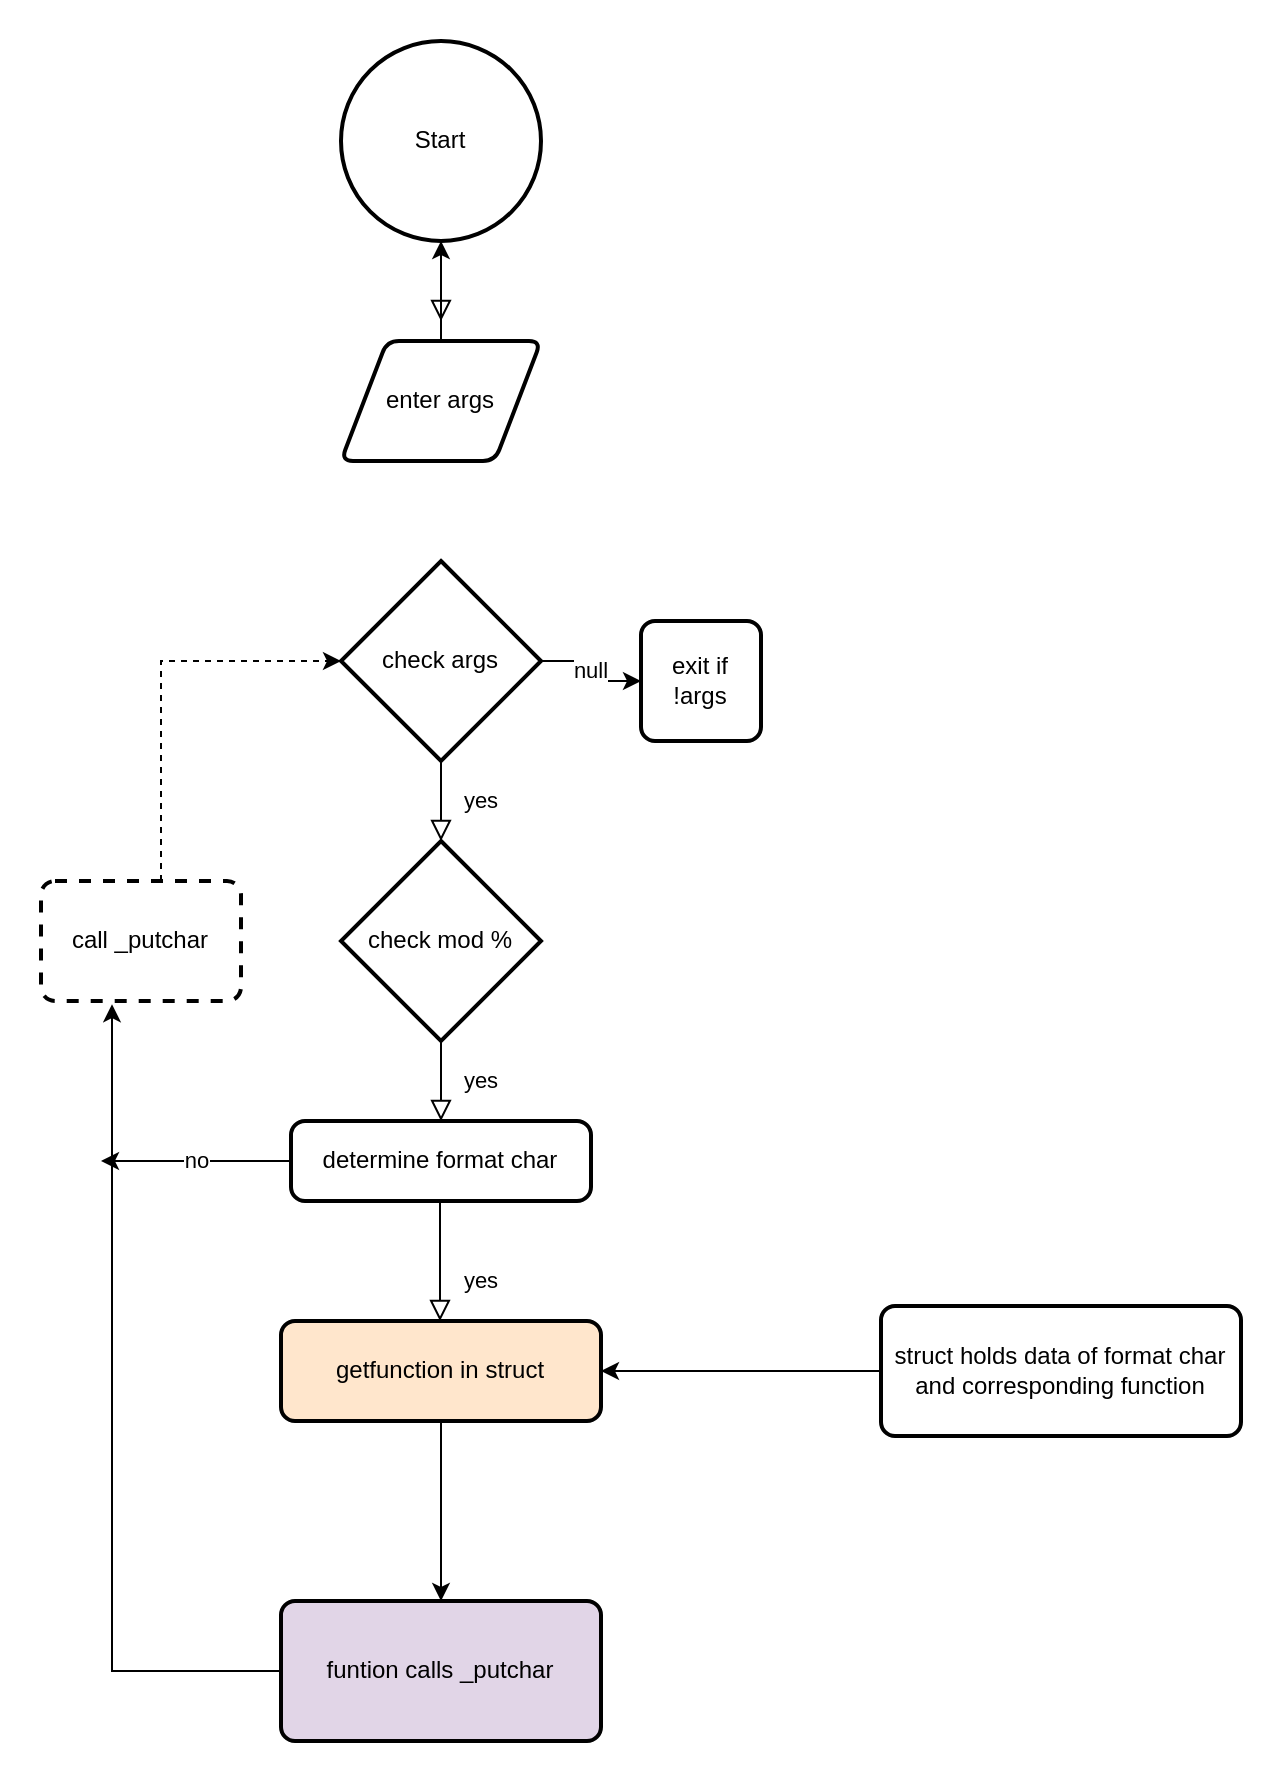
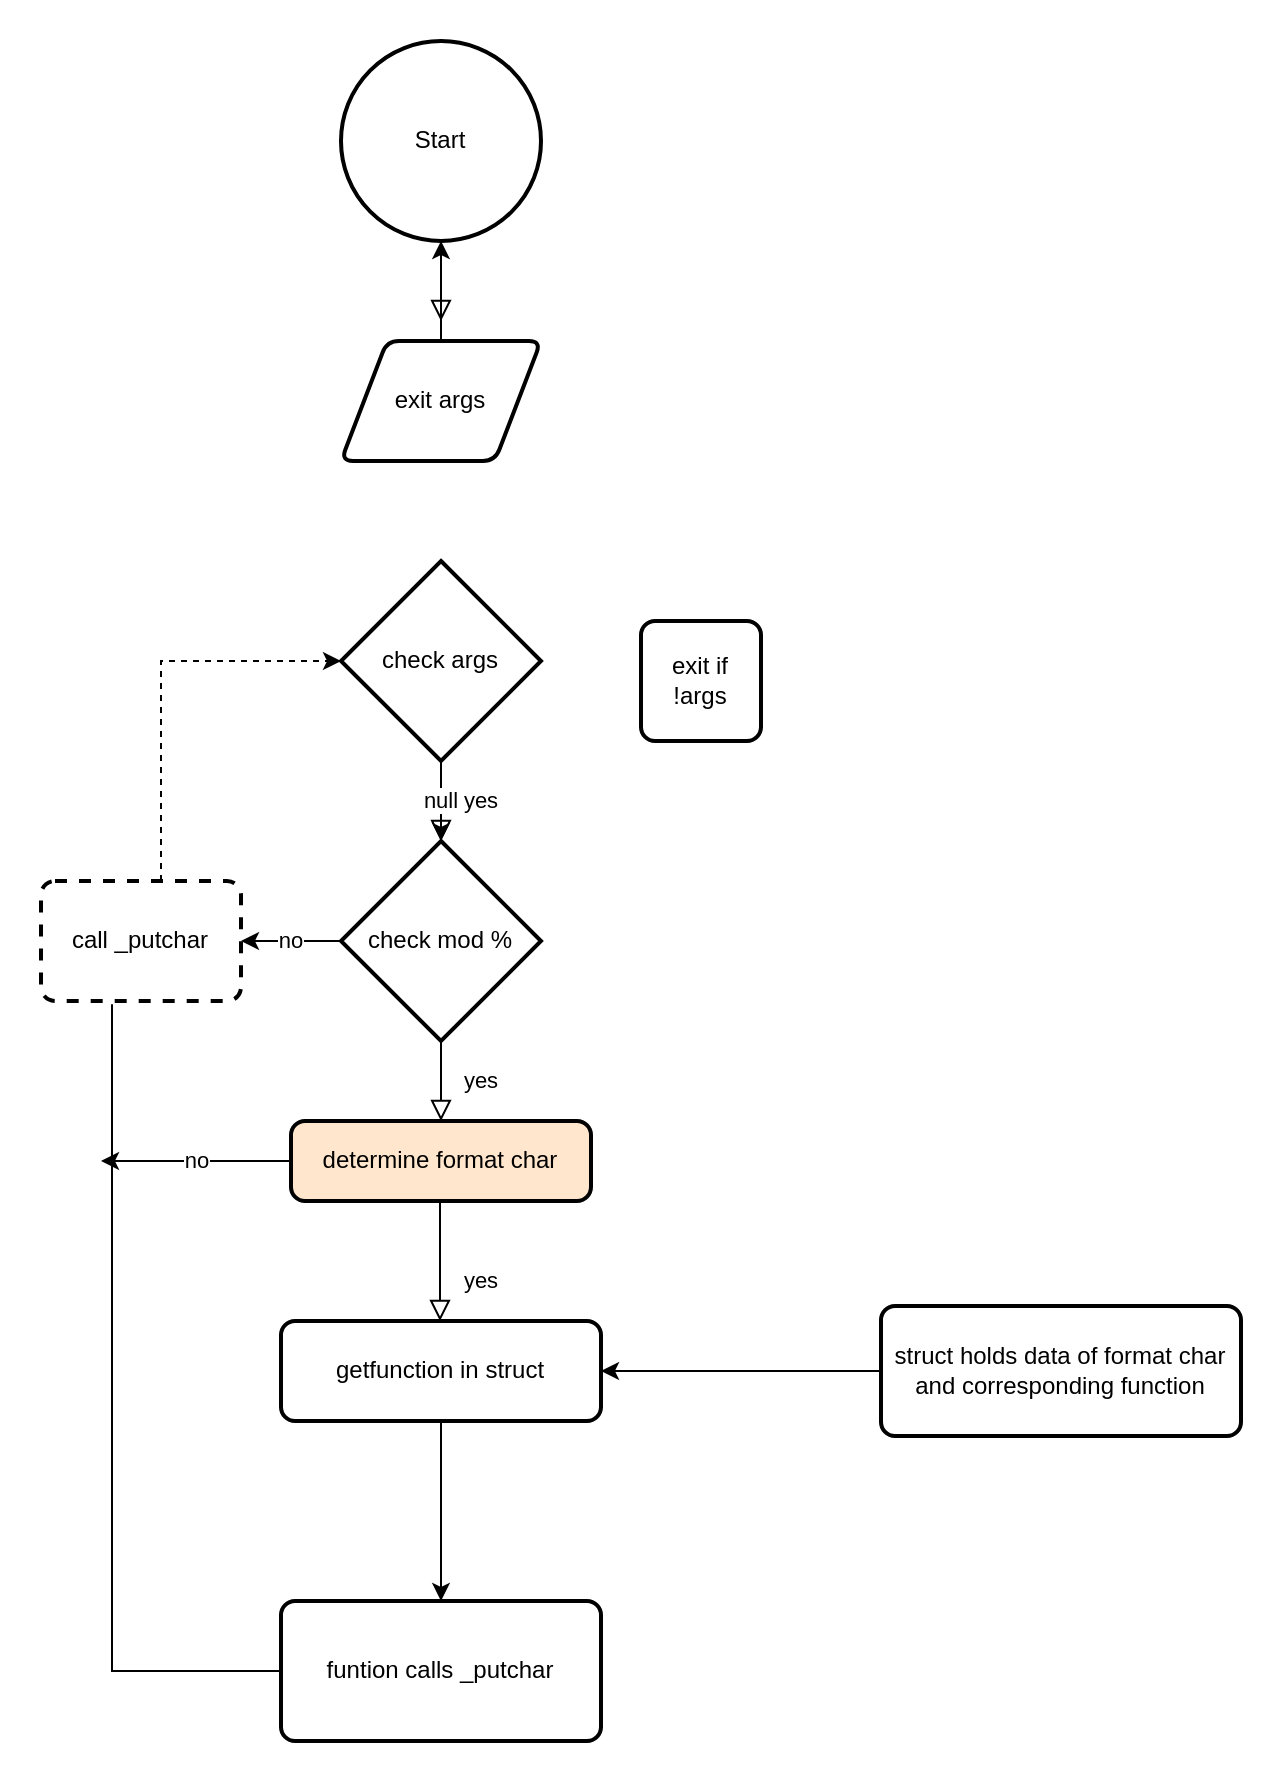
(441, 401) -> (441, 401)
(558, 661) -> (441, 824)
none -> (298, 941)
(112, 1019) -> (112, 1012)
(441, 1161) -> (441, 1161)
(441, 1371) -> (441, 1371)
(441, 1671) -> (441, 1671)
